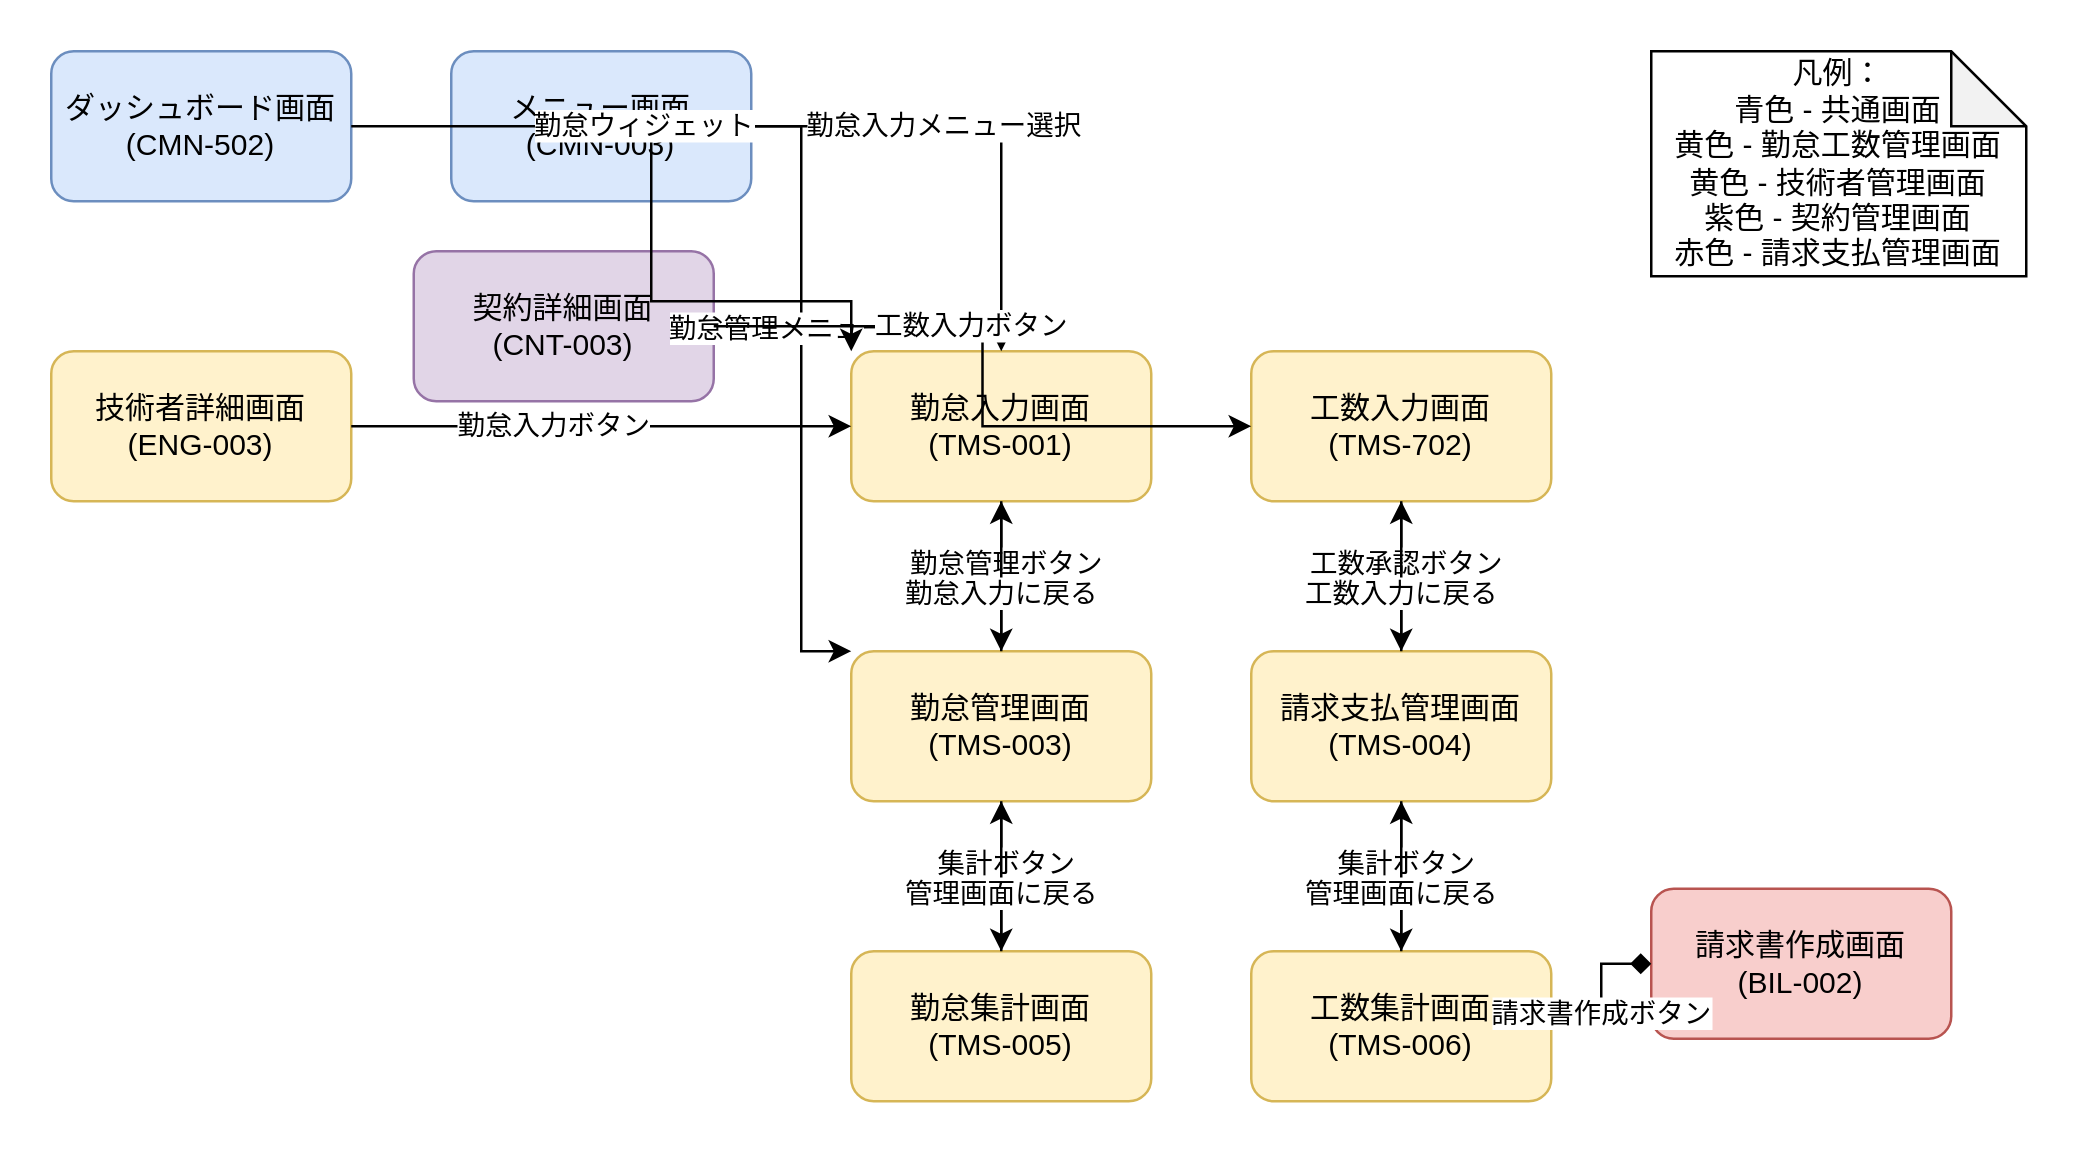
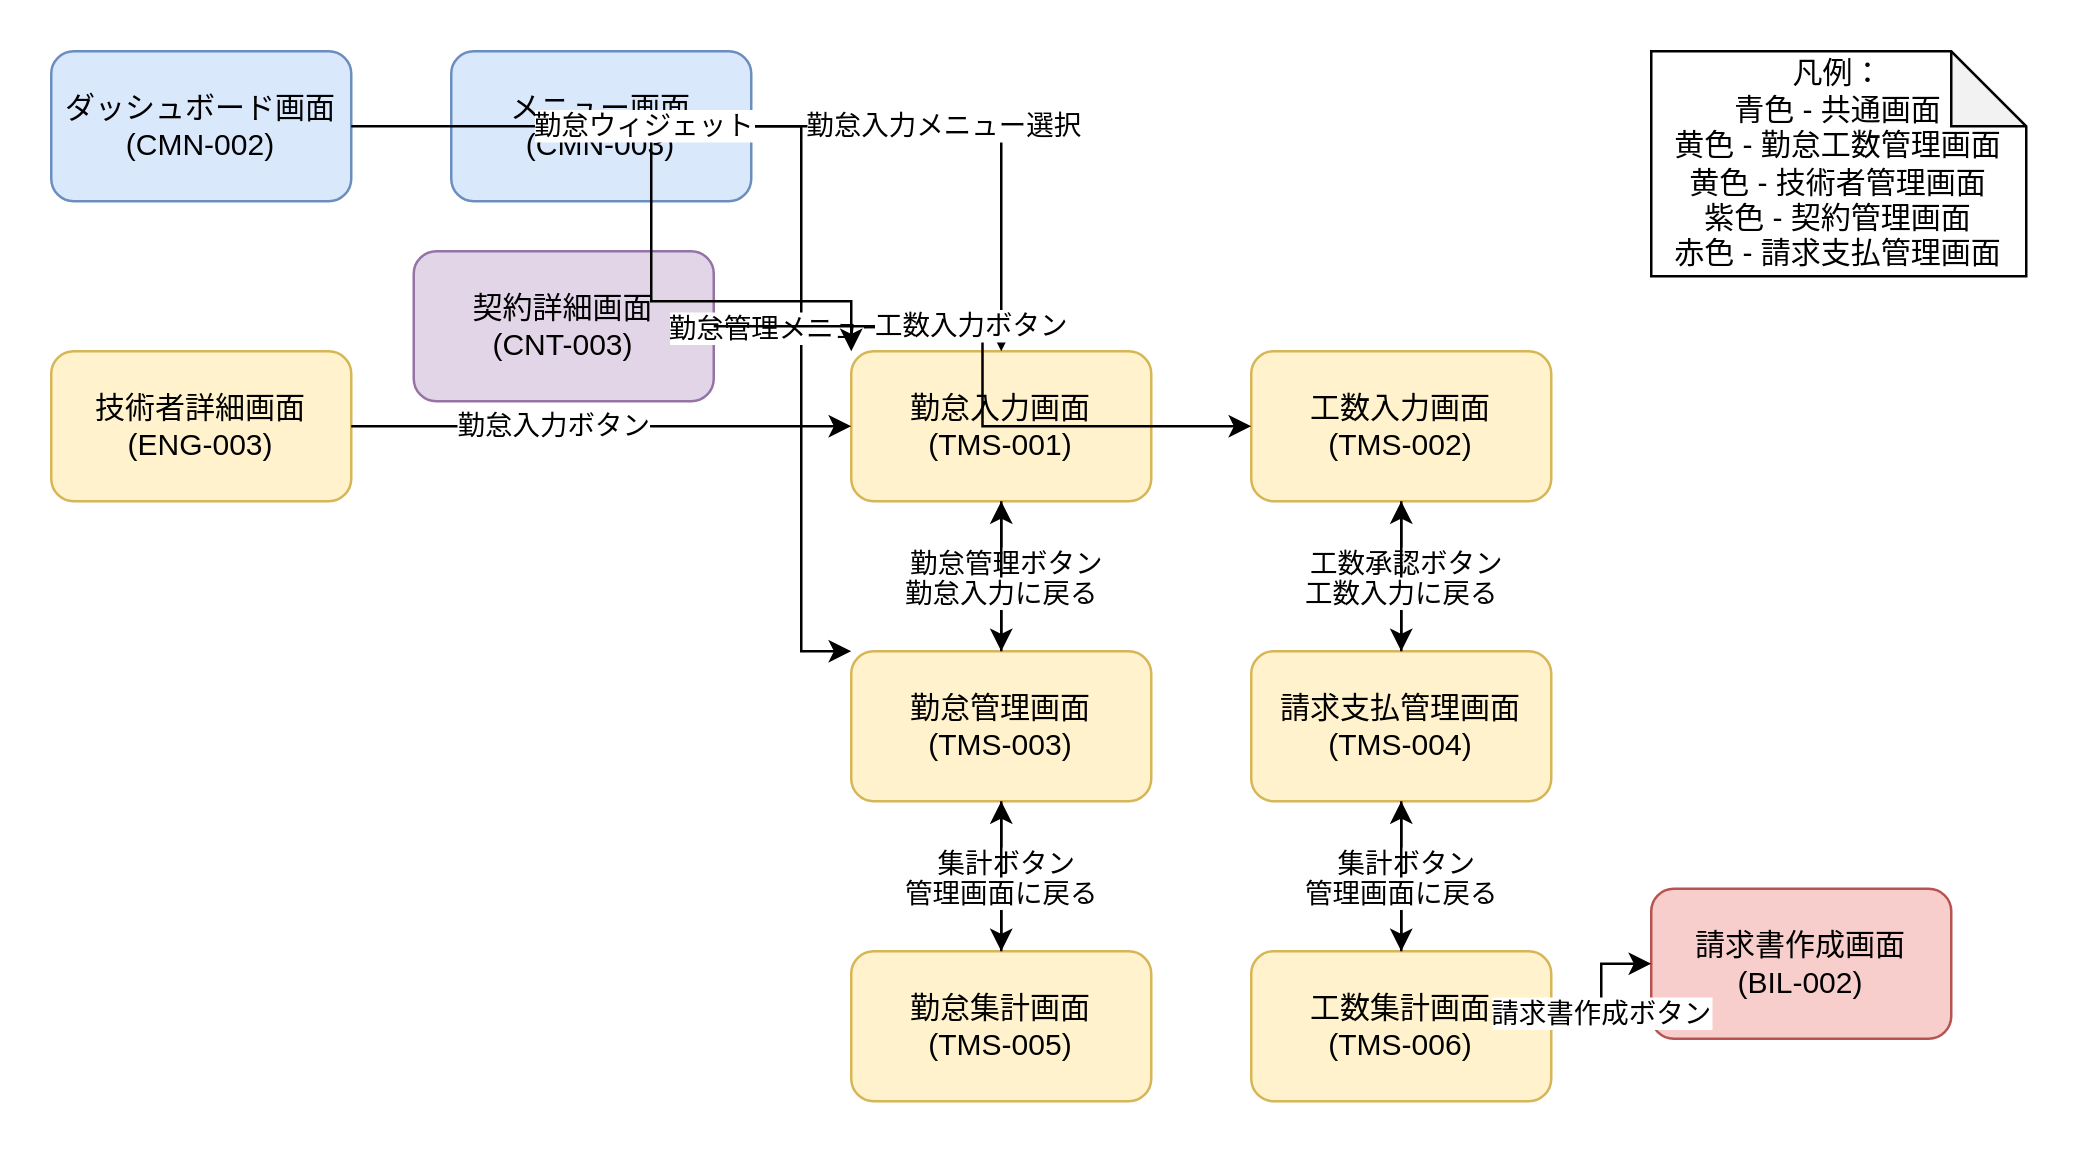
(201, 126) -> (201, 126)
(1401, 426) -> (1401, 426)
(1631, 964) -> (1632, 964)
